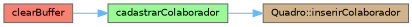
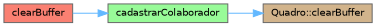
(336, 13) -> (318, 13)
